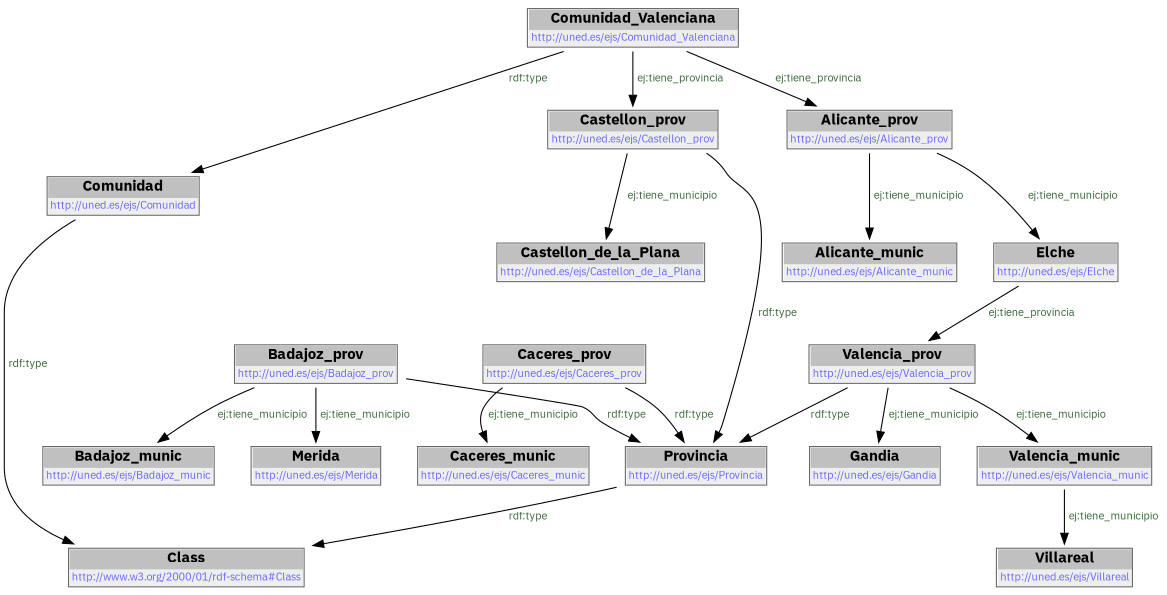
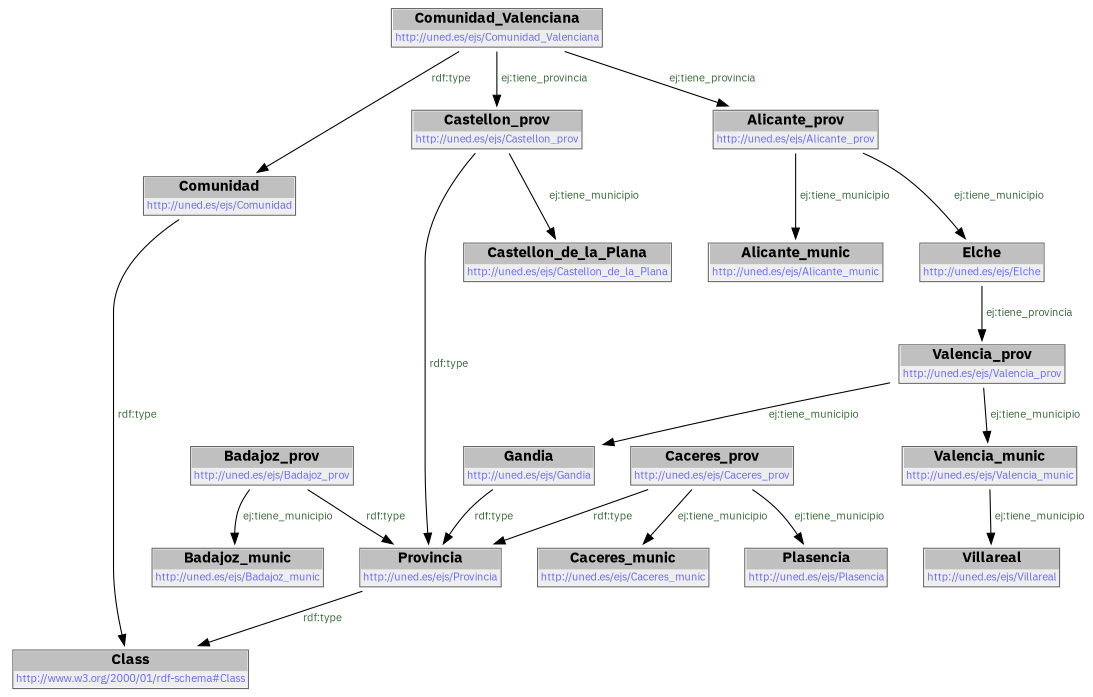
(799, 413) -> (469, 510)
(316, 466) -> none
none -> (816, 568)
